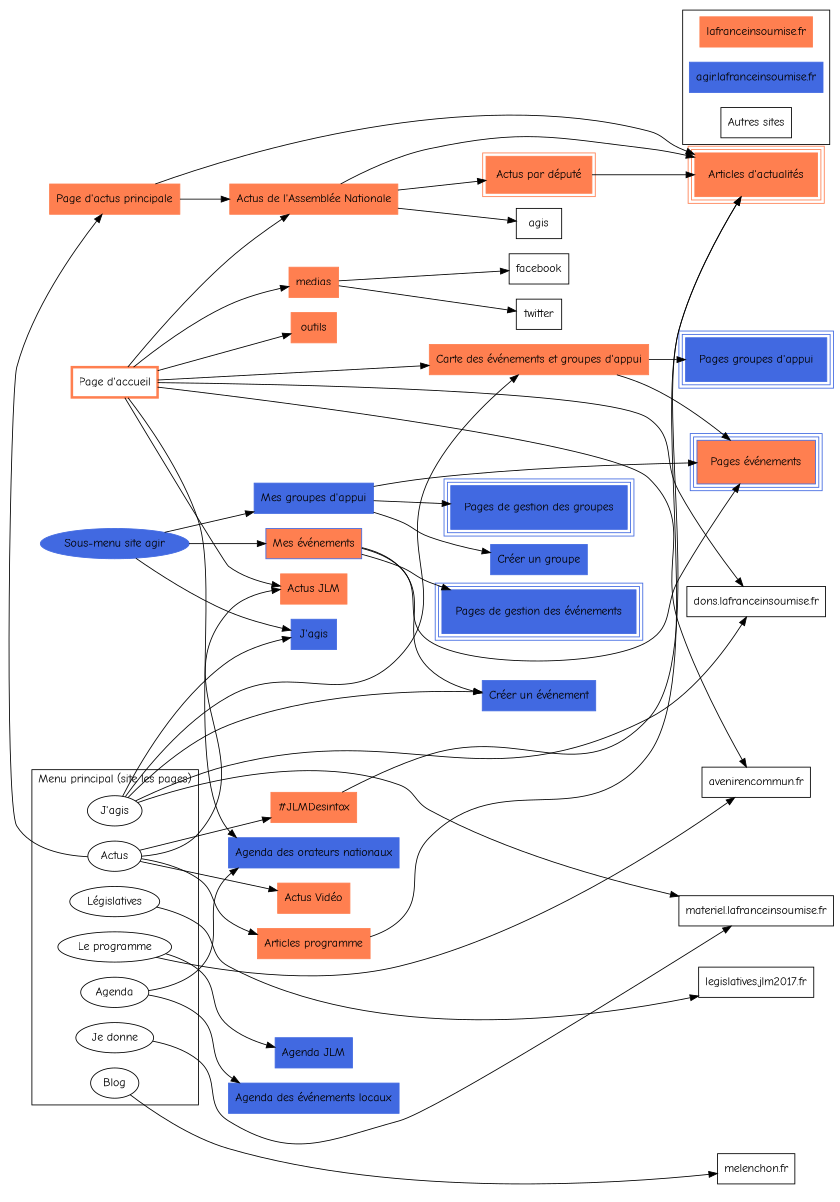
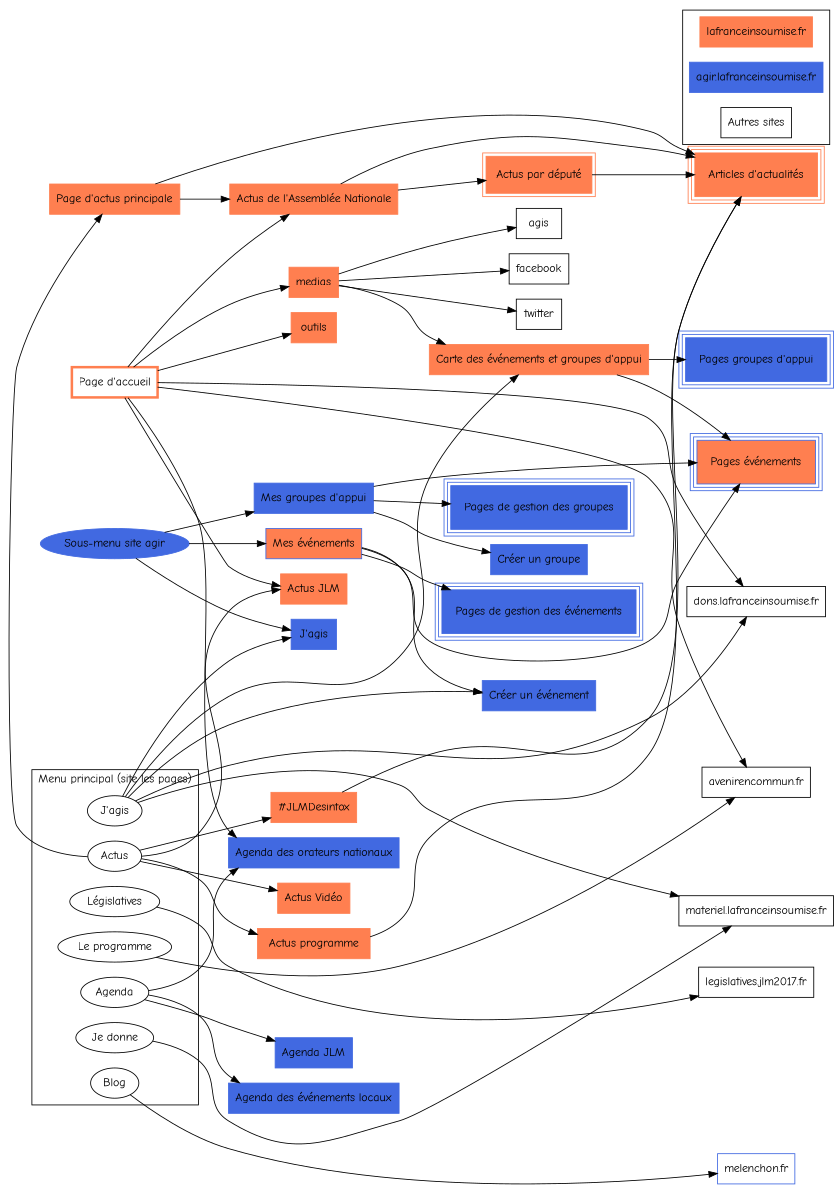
(453, 214) -> (422, 248)
(289, 373) -> (395, 303)
(314, 944) -> (314, 944)
(214, 1001) -> (209, 1019)
(756, 1169) -> (756, 1169)
